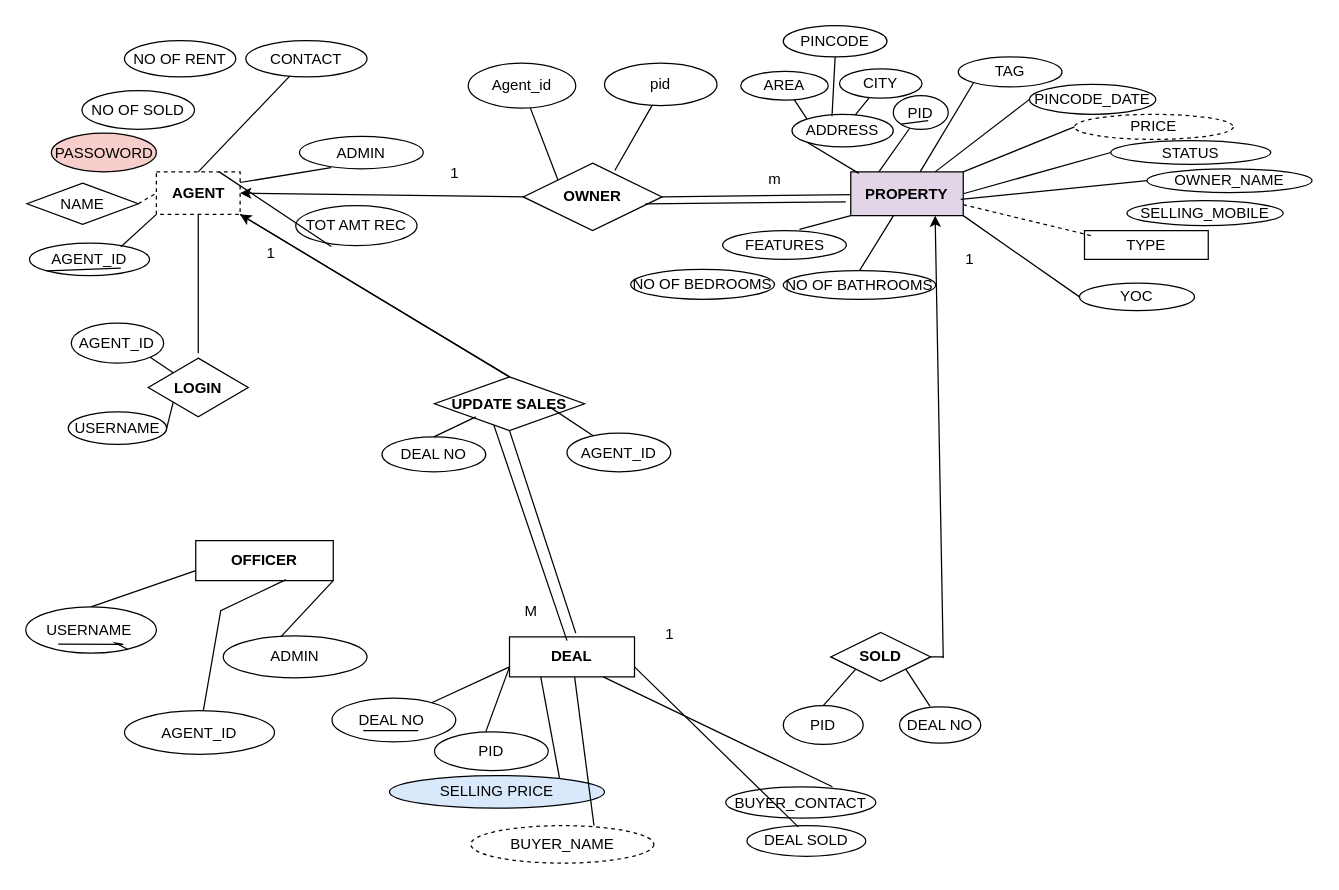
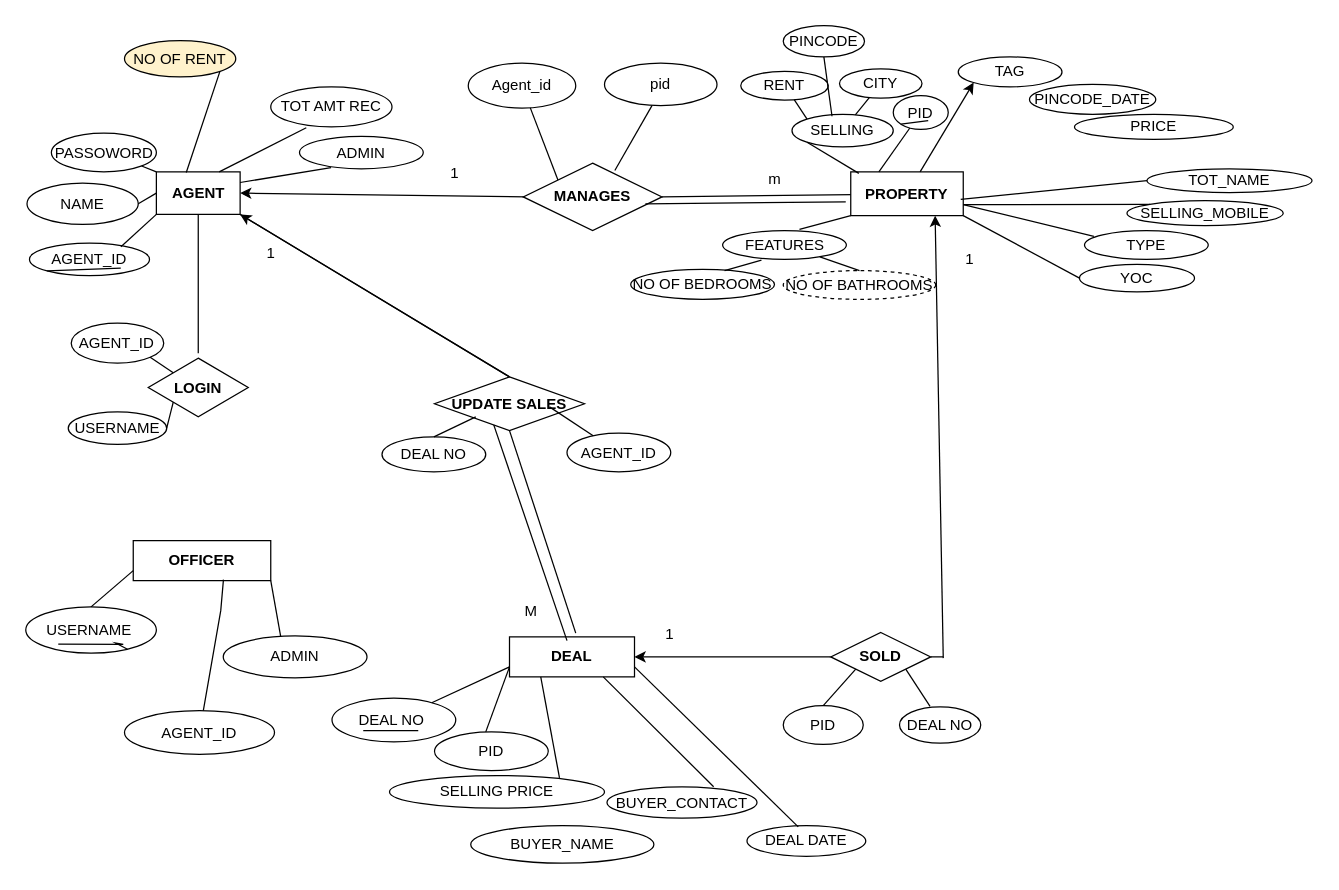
(835, 41) -> (824, 41)
(180, 59) -> (180, 59)
(306, 59) -> none
(784, 86) -> (784, 86)
(970, 88) -> (968, 91)
(138, 110) -> none
none -> (203, 122)
(244, 124) -> none
(1154, 127) -> (1154, 127)
(843, 131) -> (843, 131)
(982, 136) -> none
(1019, 149) -> none
(104, 153) -> (104, 153)
(1191, 153) -> none
none -> (149, 169)
(1036, 173) -> none
(1229, 181) -> (1229, 181)
(198, 193) -> (198, 193)
(907, 194) -> (907, 194)
(593, 197) -> (593, 197)
(147, 199) -> (147, 199)
(83, 204) -> (83, 204)
none -> (1060, 204)
(1032, 221) -> (1032, 221)
(356, 226) -> (331, 107)
(876, 243) -> (840, 264)
(1146, 245) -> (1146, 245)
none -> (743, 265)
(859, 285) -> (859, 285)
(1137, 297) -> (1137, 278)
(264, 561) -> (202, 561)
none -> (736, 657)
(584, 751) -> none
(497, 792) -> (497, 792)
(801, 803) -> (682, 803)
(806, 841) -> (806, 841)
(562, 844) -> (562, 844)
